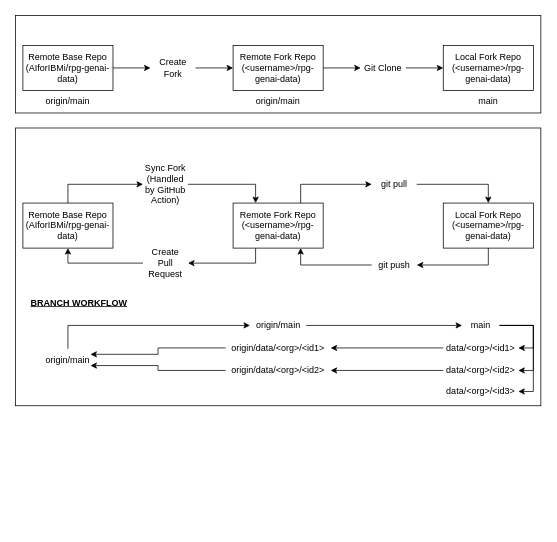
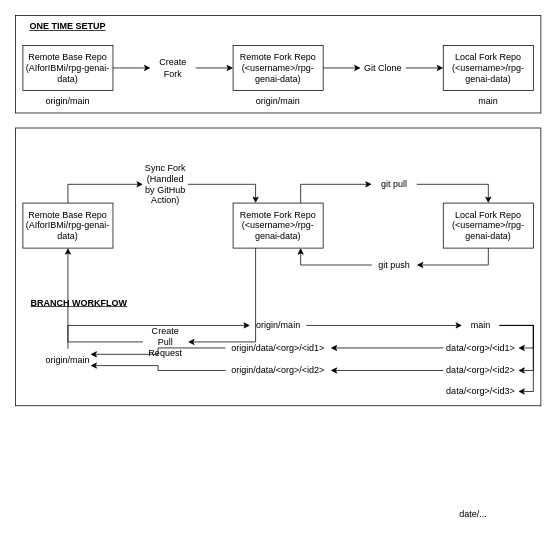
none -> (68, 27)
(165, 263) -> (165, 342)
none -> (473, 514)
